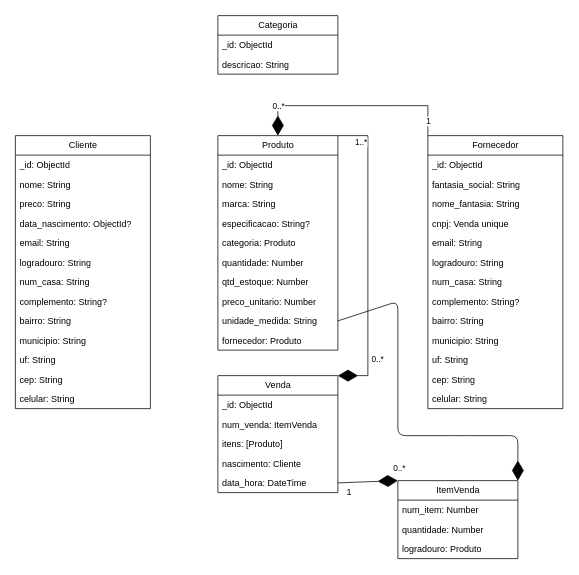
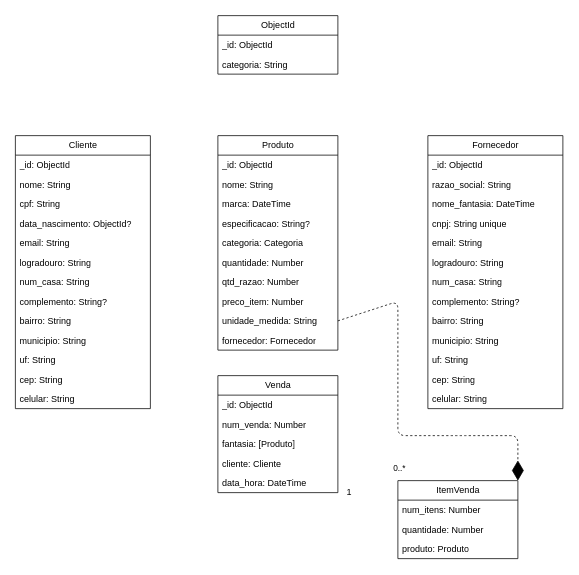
(278, 25) -> (278, 25)
(261, 65) -> (261, 65)
(350, 105) -> none
(357, 135) -> none
(483, 185) -> (477, 185)
(49, 205) -> (44, 205)
(252, 205) -> (257, 205)
(481, 205) -> (486, 205)
(473, 224) -> (474, 224)
(264, 244) -> (268, 244)
(268, 283) -> (263, 283)
(273, 302) -> (264, 302)
(268, 341) -> (275, 341)
(398, 405) -> (398, 405)
(270, 425) -> (263, 425)
(259, 445) -> (267, 445)
(264, 464) -> (256, 464)
(358, 482) -> none
(439, 511) -> (442, 511)
(447, 550) -> (440, 550)
